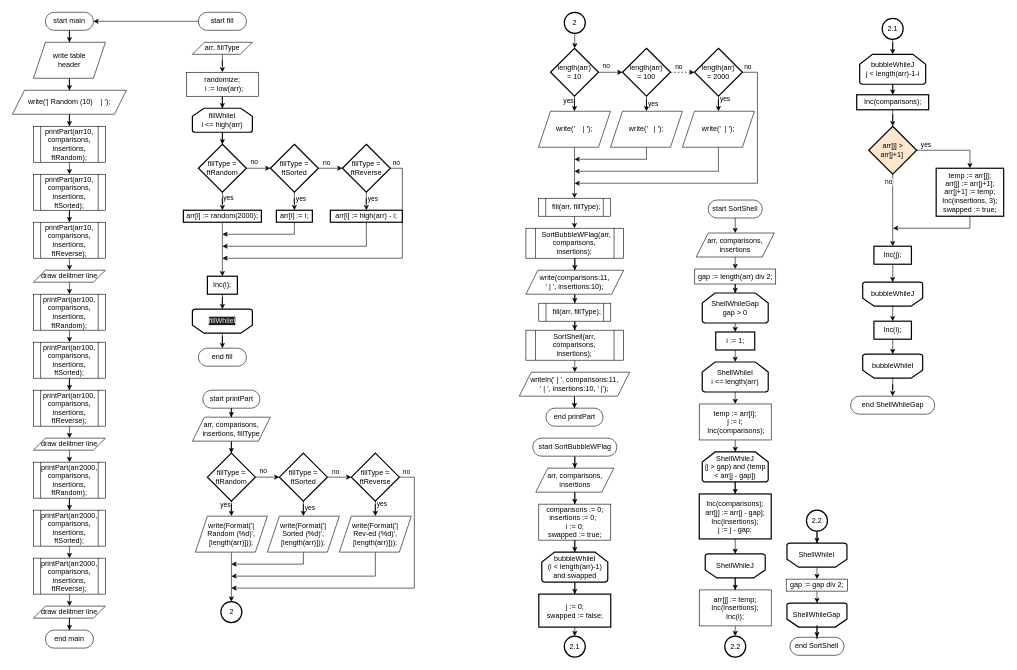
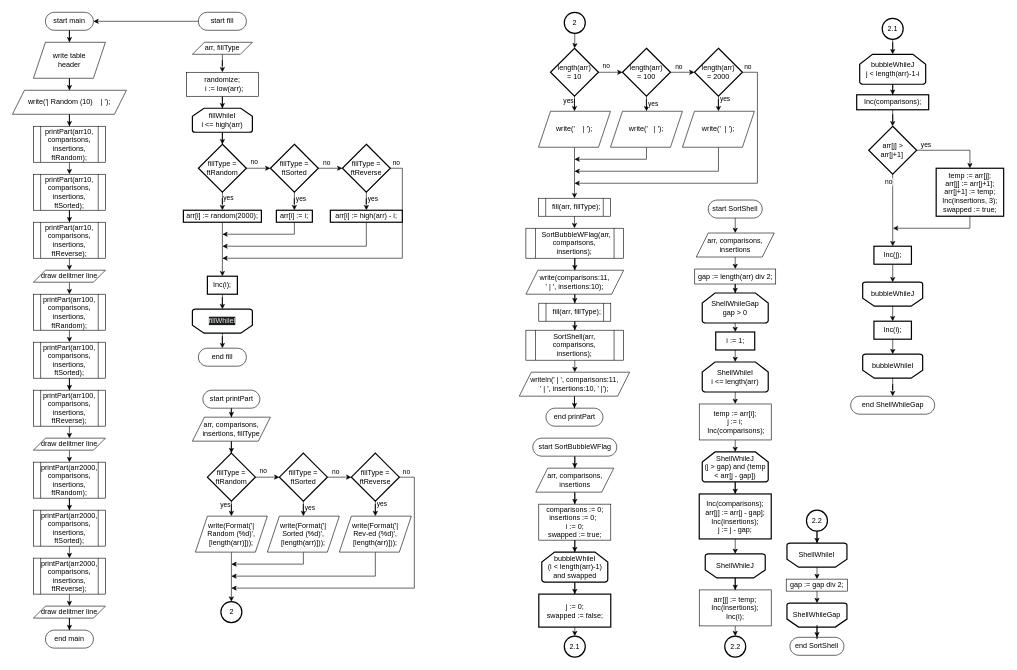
(680, 72) -> (680, 72)
(893, 150) -> (893, 150)
